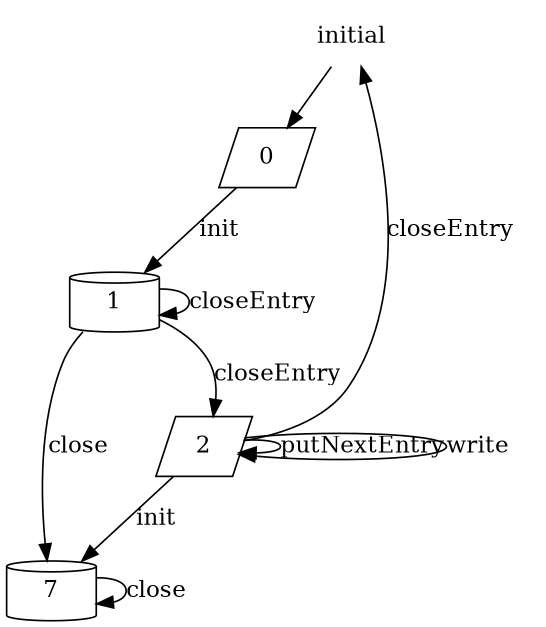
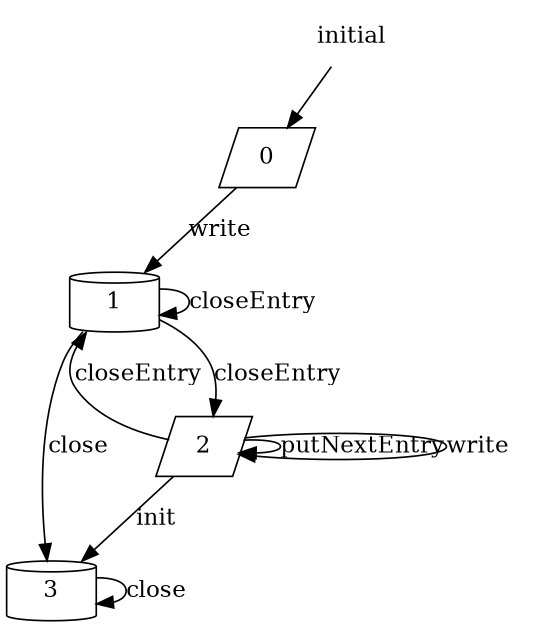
(220, 230) -> (220, 230)
(382, 298) -> (99, 411)
(51, 591) -> (51, 591)
